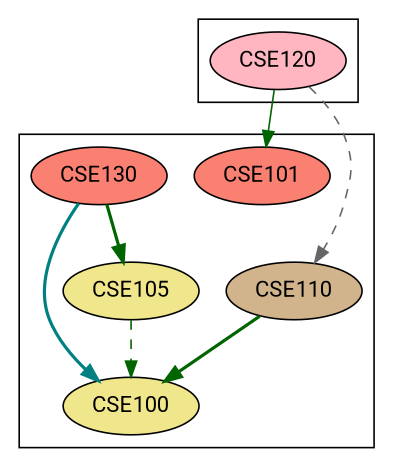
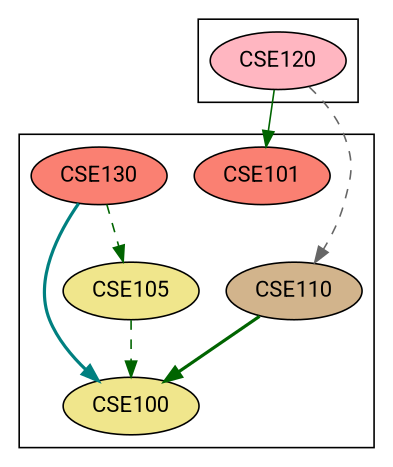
(113, 225) -> (113, 225)
